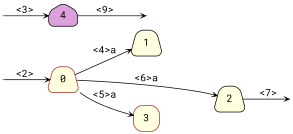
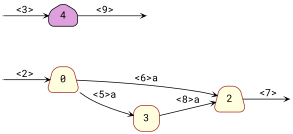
(146, 43) -> none
(230, 99) -> (230, 99)
none -> (185, 109)
